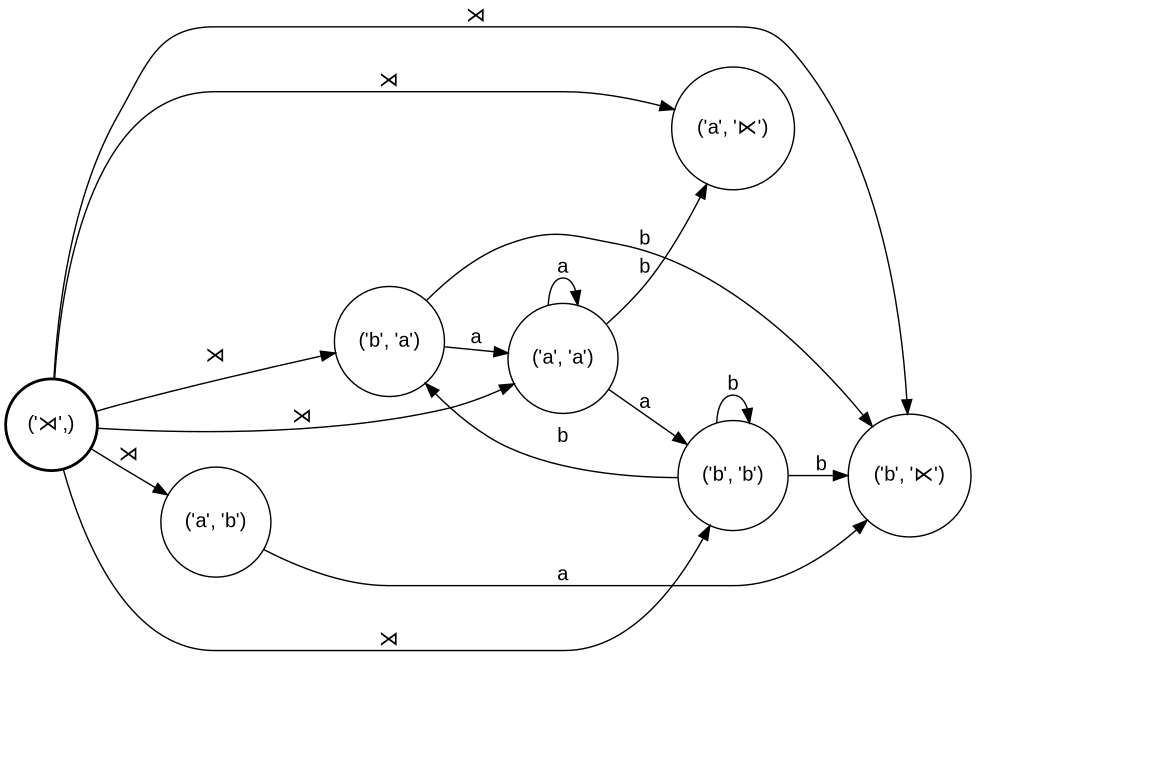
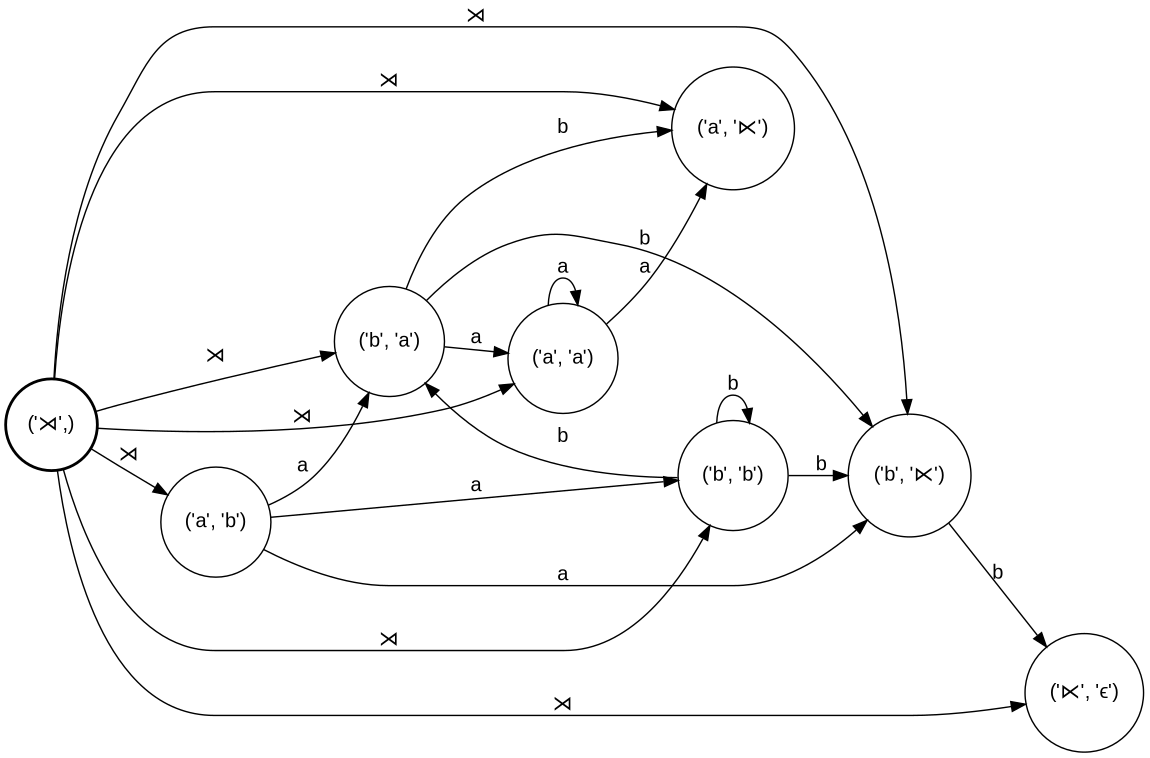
none -> (506, 172)
(645, 267) -> (645, 267)
(642, 413) -> (467, 499)
none -> (325, 465)
none -> (1084, 693)
